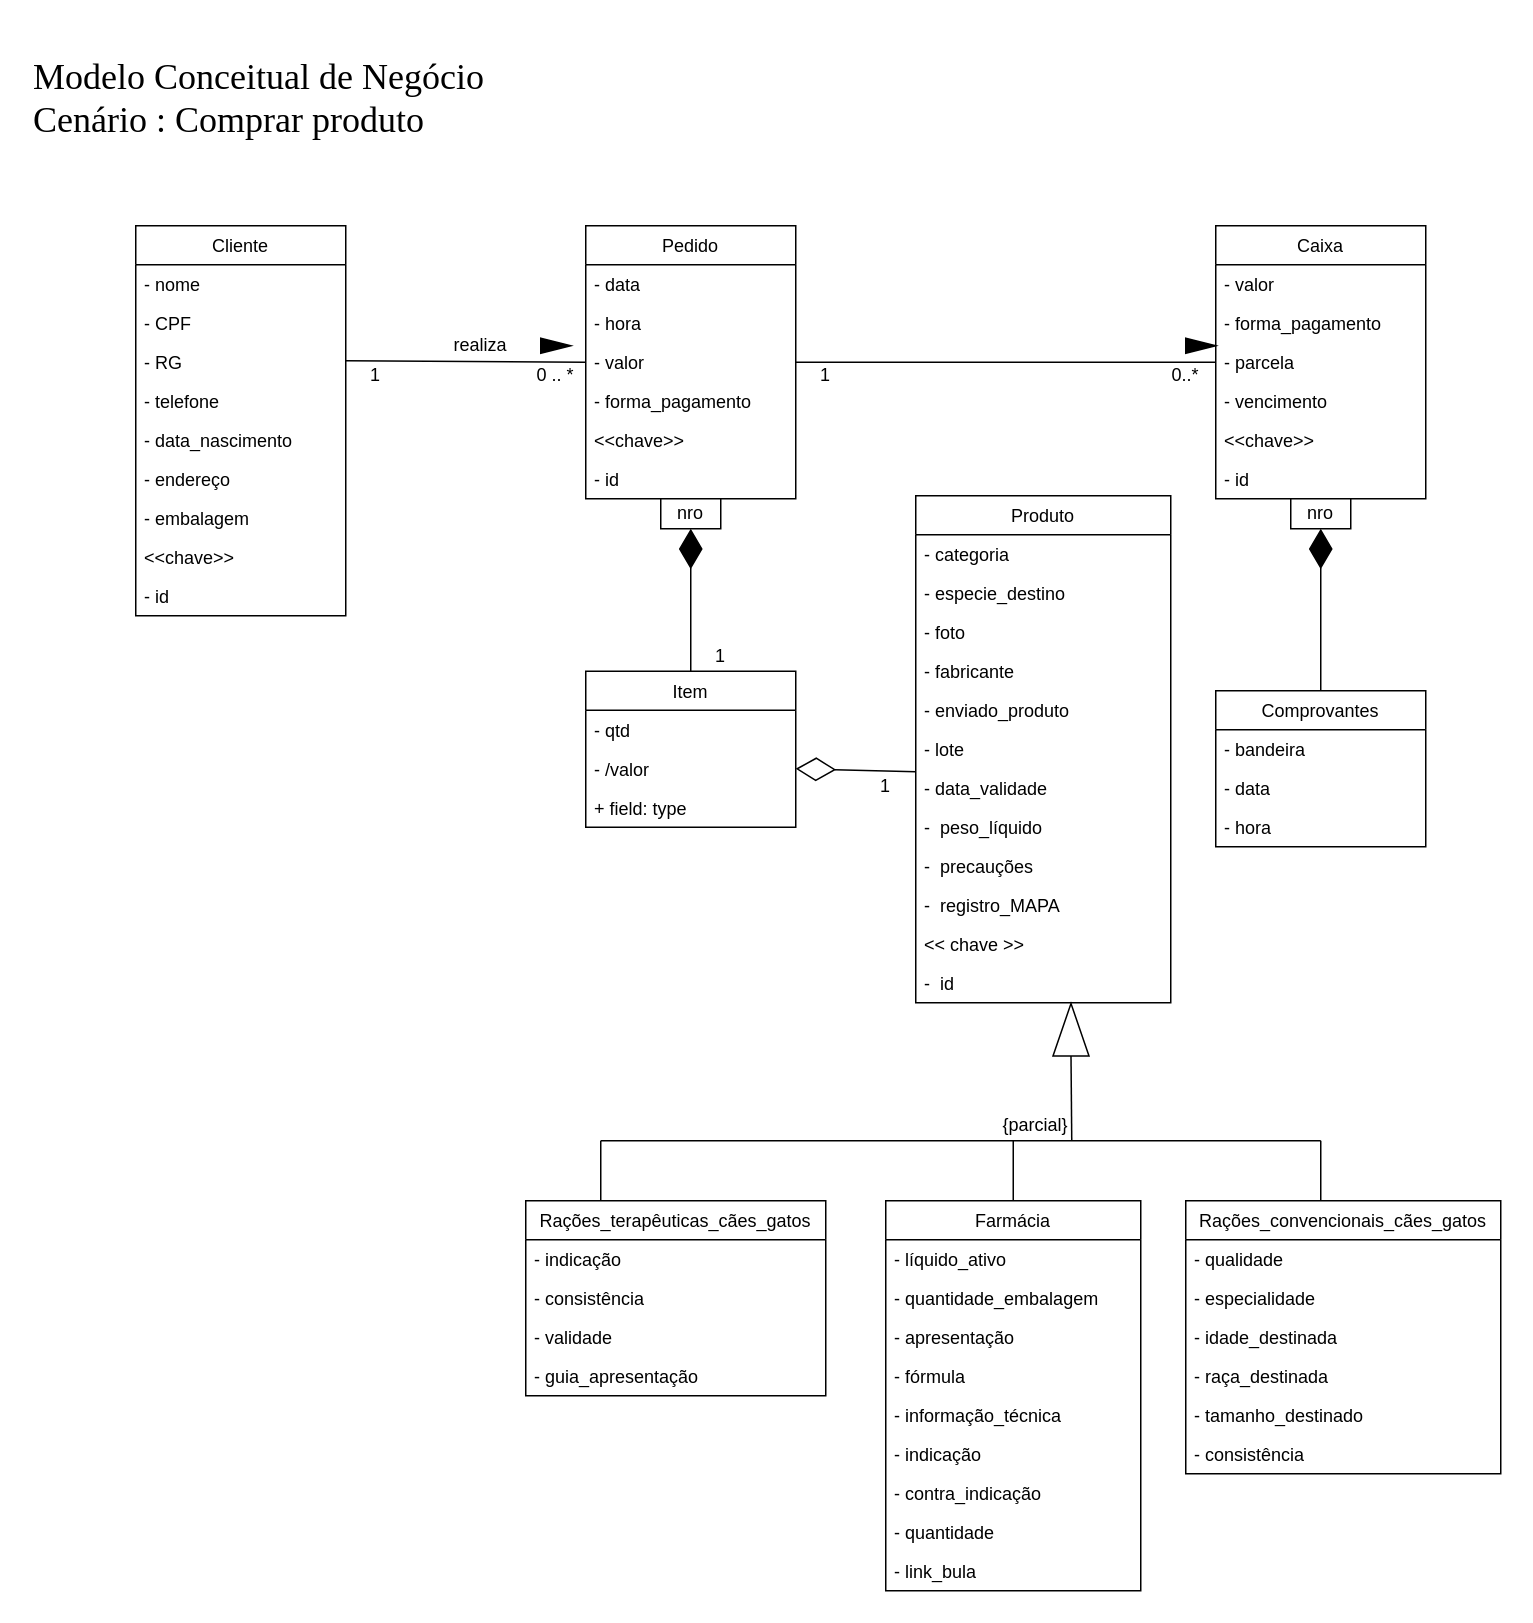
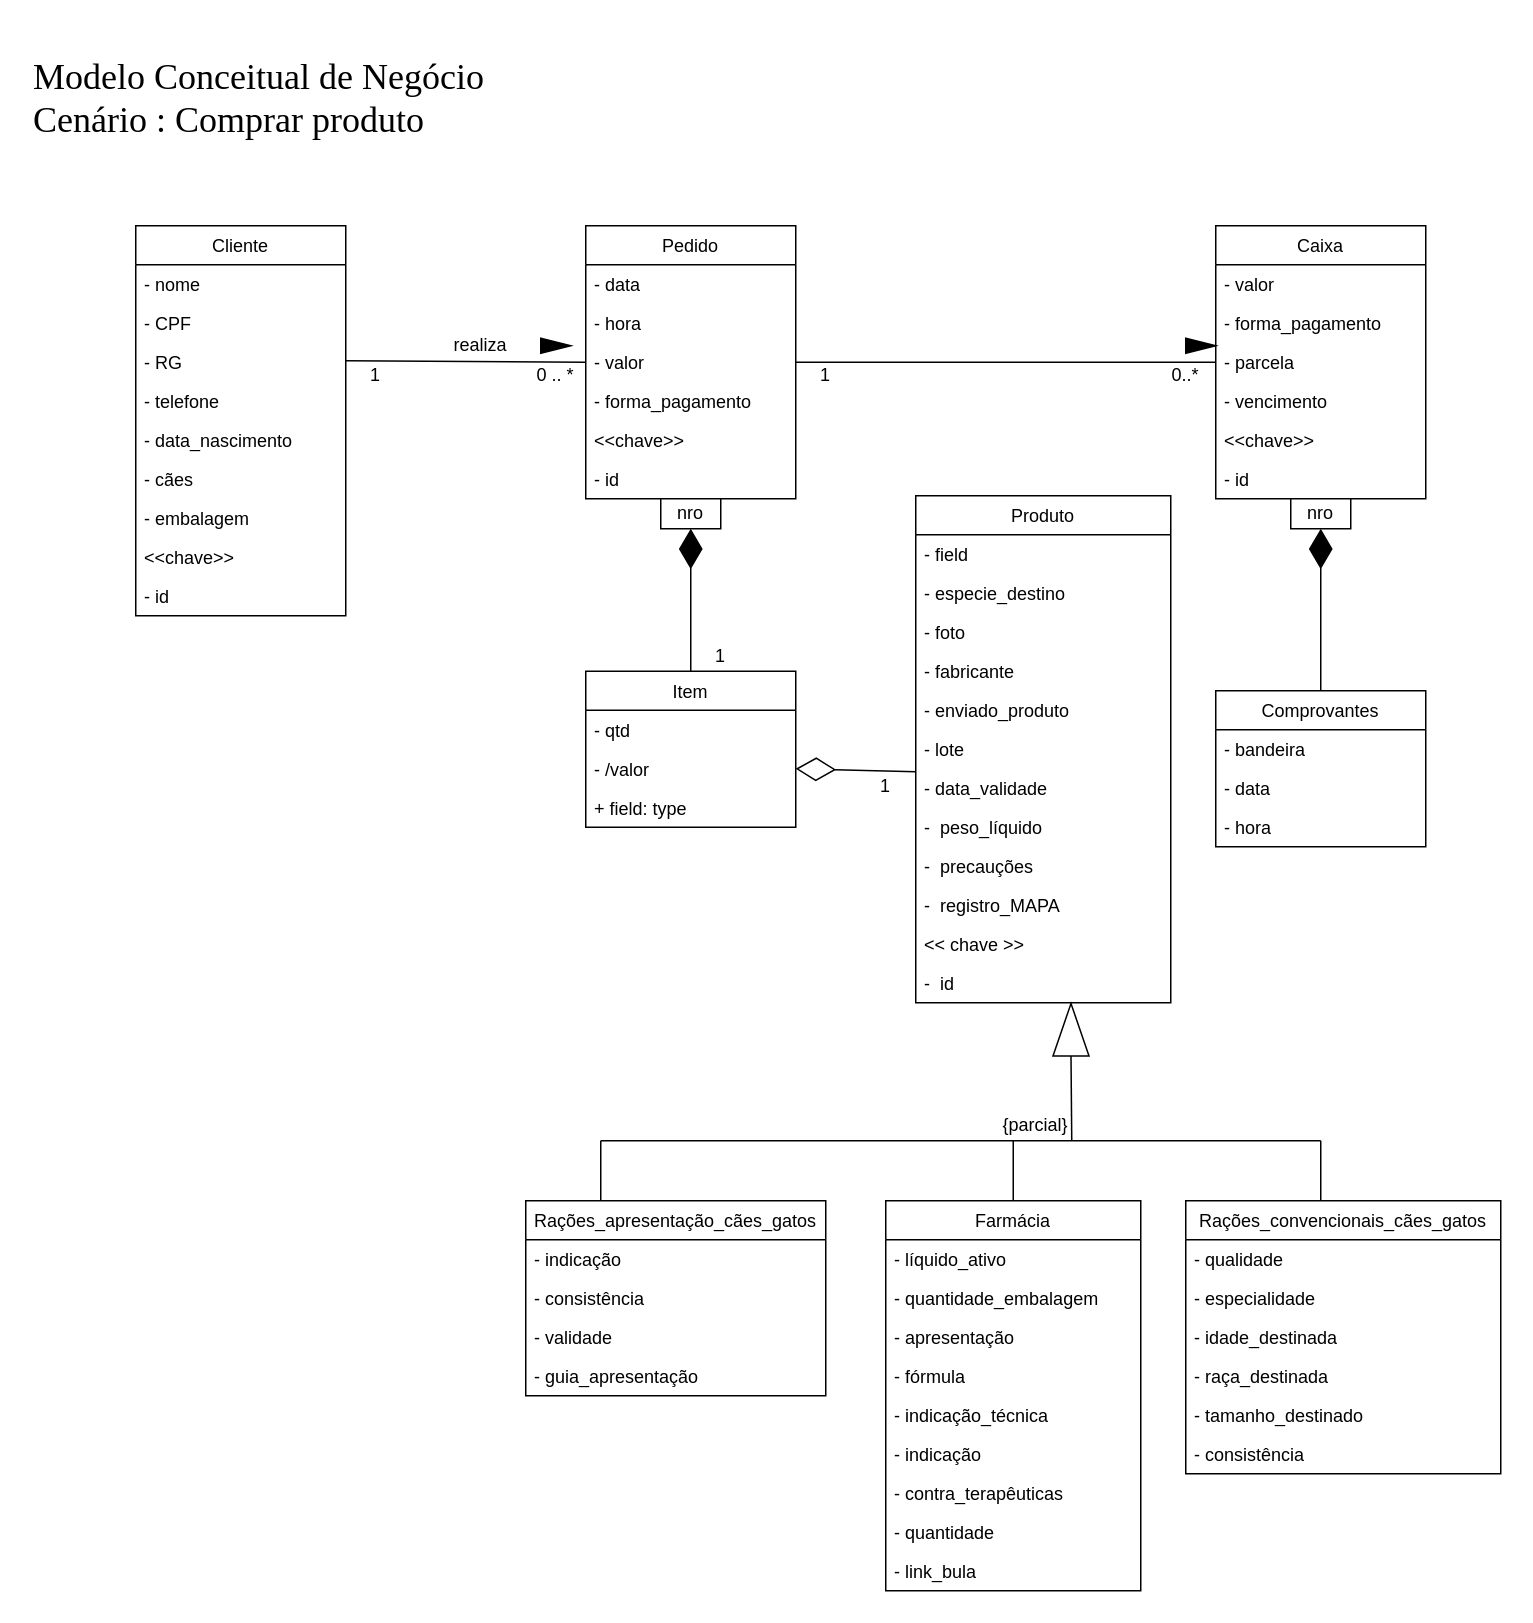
(192, 480) -> (172, 480)
(975, 555) -> (952, 555)
(675, 1221) -> (675, 1221)
(988, 1416) -> (980, 1416)
(978, 1494) -> (995, 1494)
